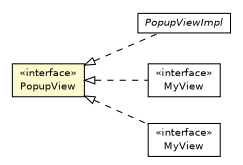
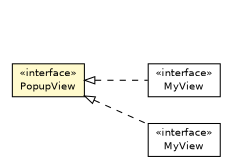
(184, 23) -> none
